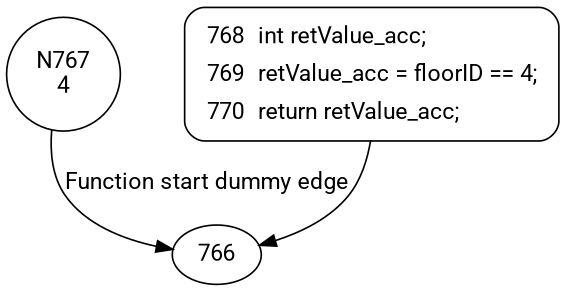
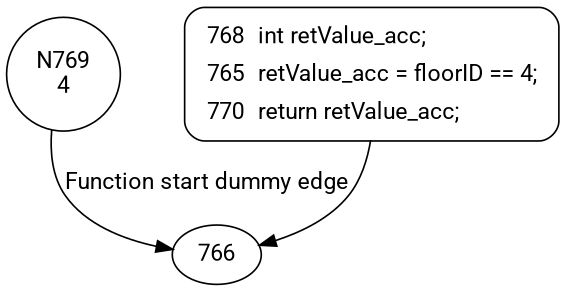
(63, 74) -> (63, 74)
(226, 74) -> (226, 74)
